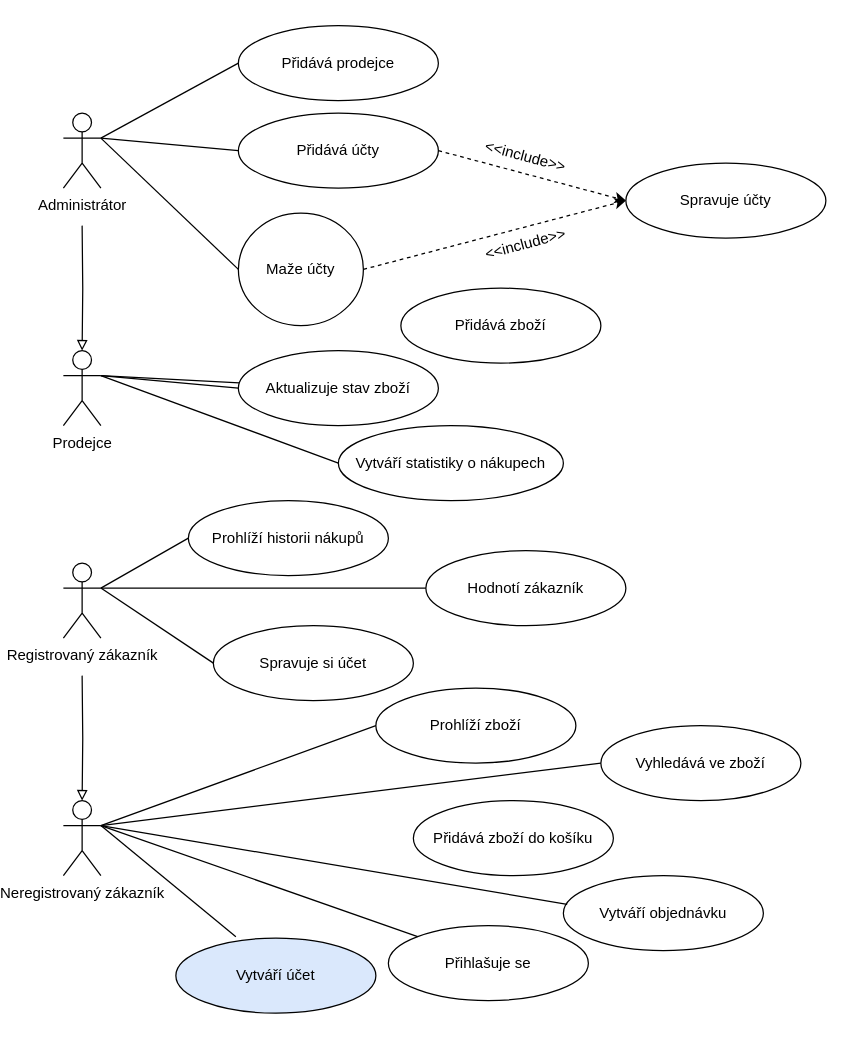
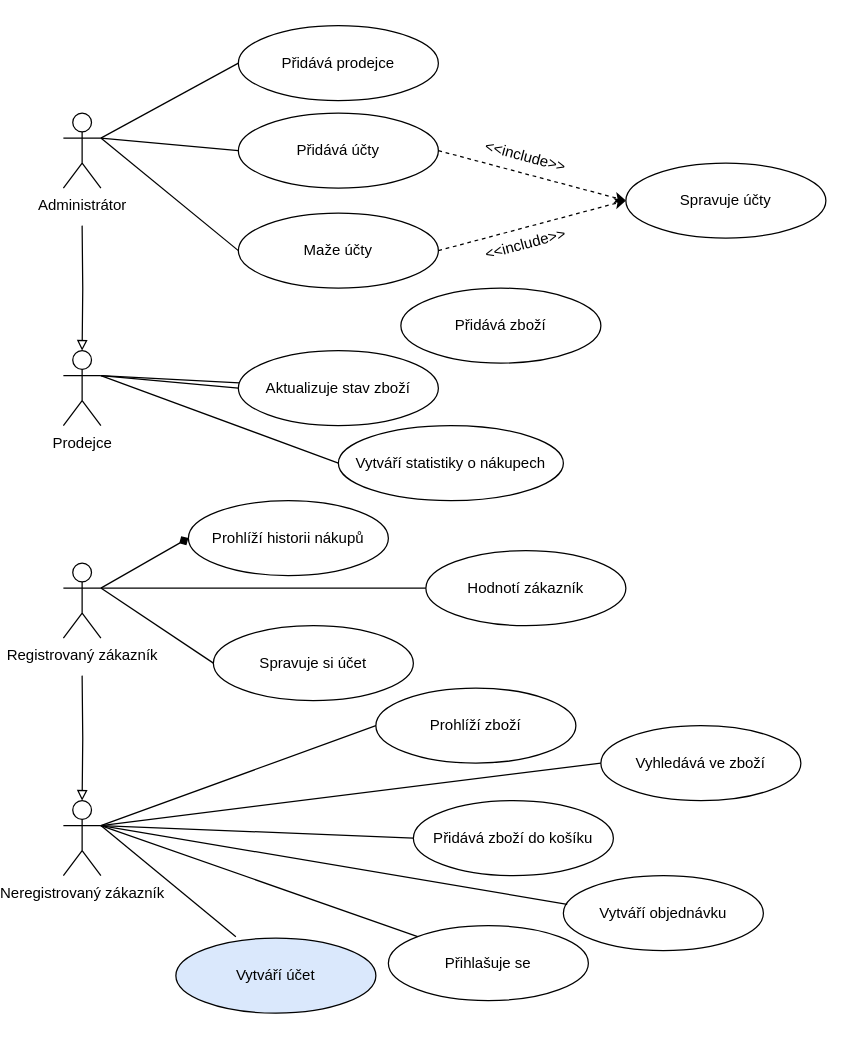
(301, 269) -> (338, 251)
(184, 541) -> (179, 543)
none -> (263, 832)
